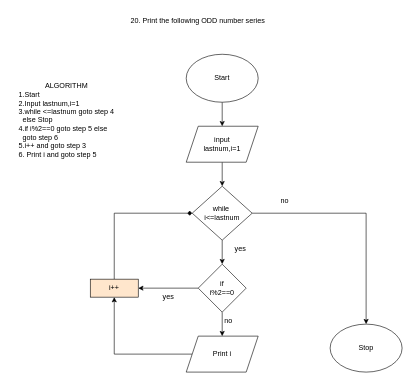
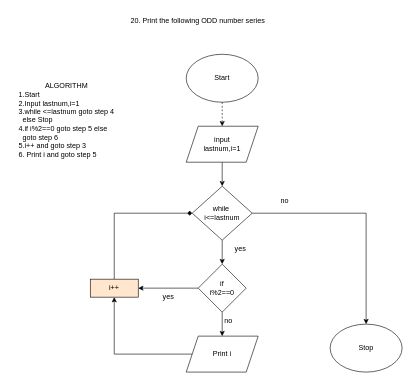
(222, 111) -> (222, 111)
